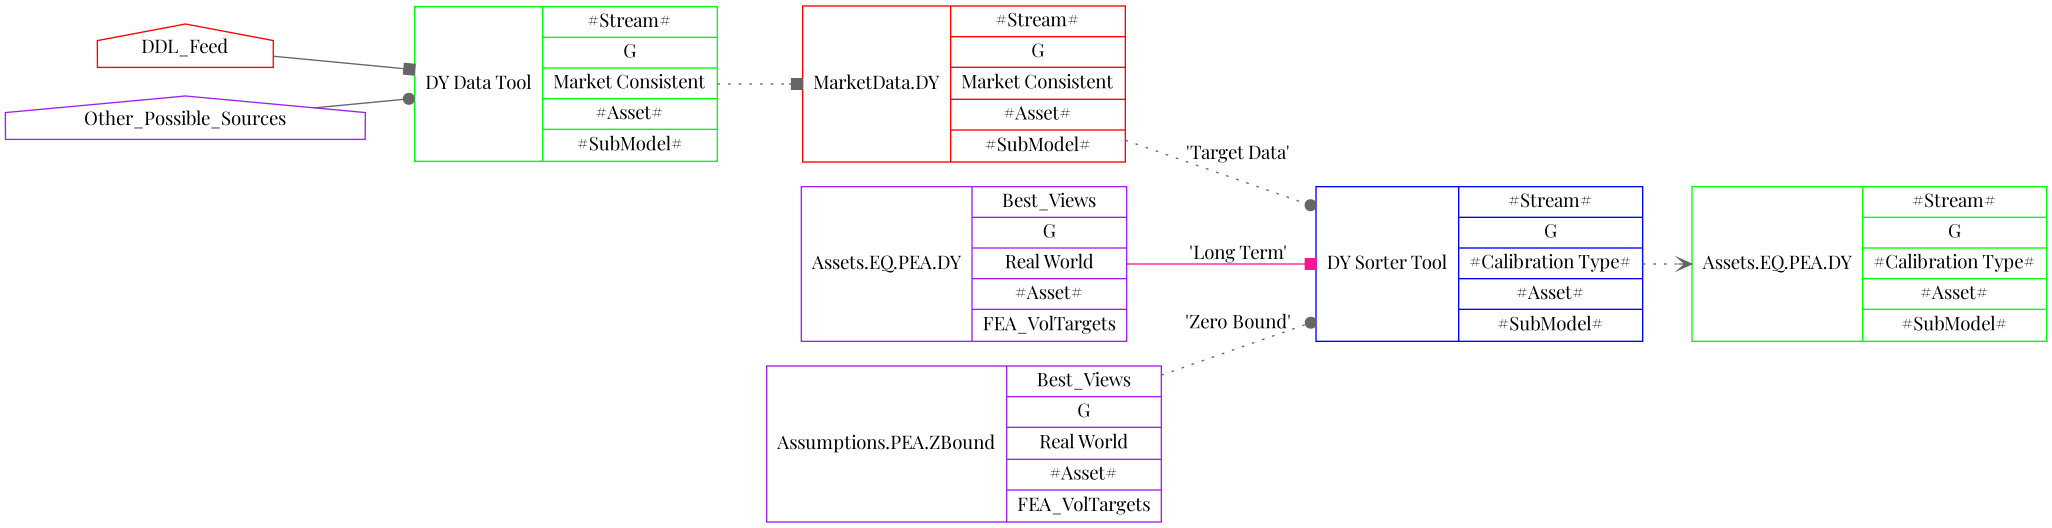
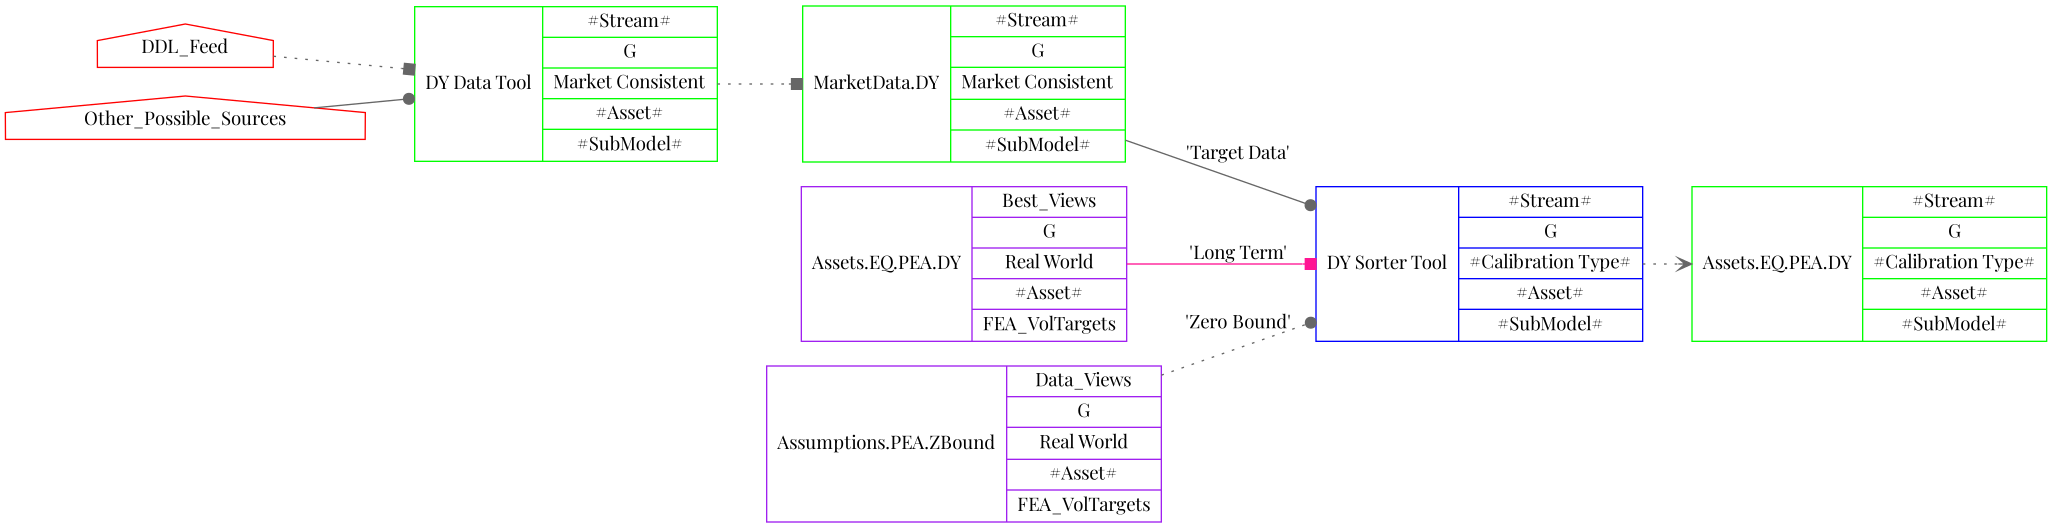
(337, 62) -> (337, 62)
(964, 84) -> (964, 84)
(185, 120) -> (185, 120)
(1215, 172) -> (1215, 172)
(1084, 381) -> (1084, 381)
